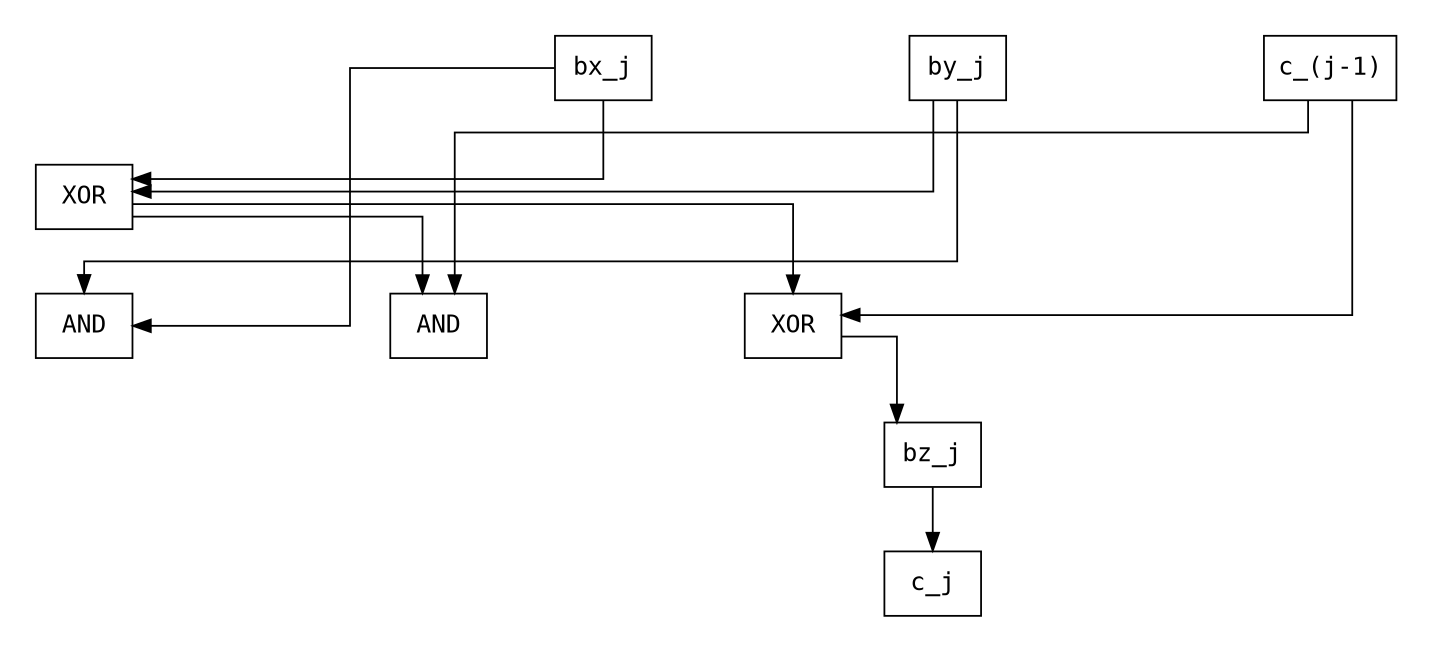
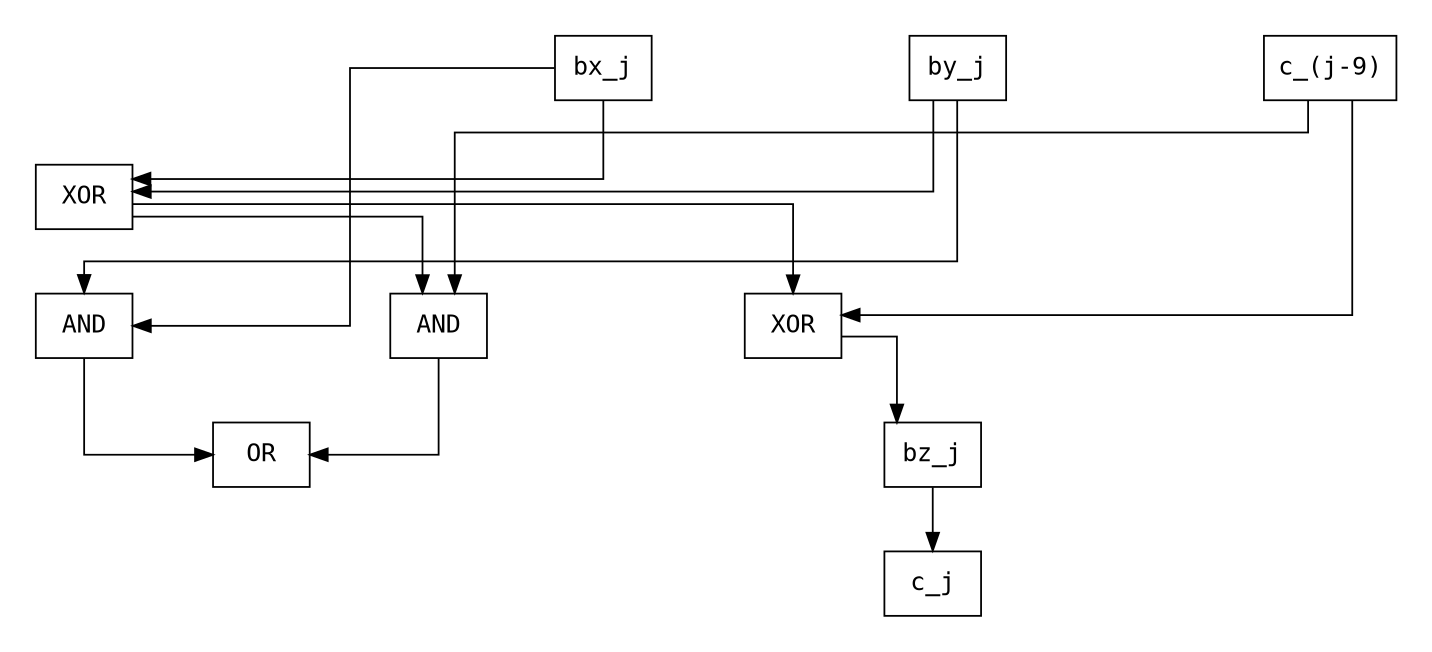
(1330, 68) -> (1330, 68)
none -> (261, 455)
